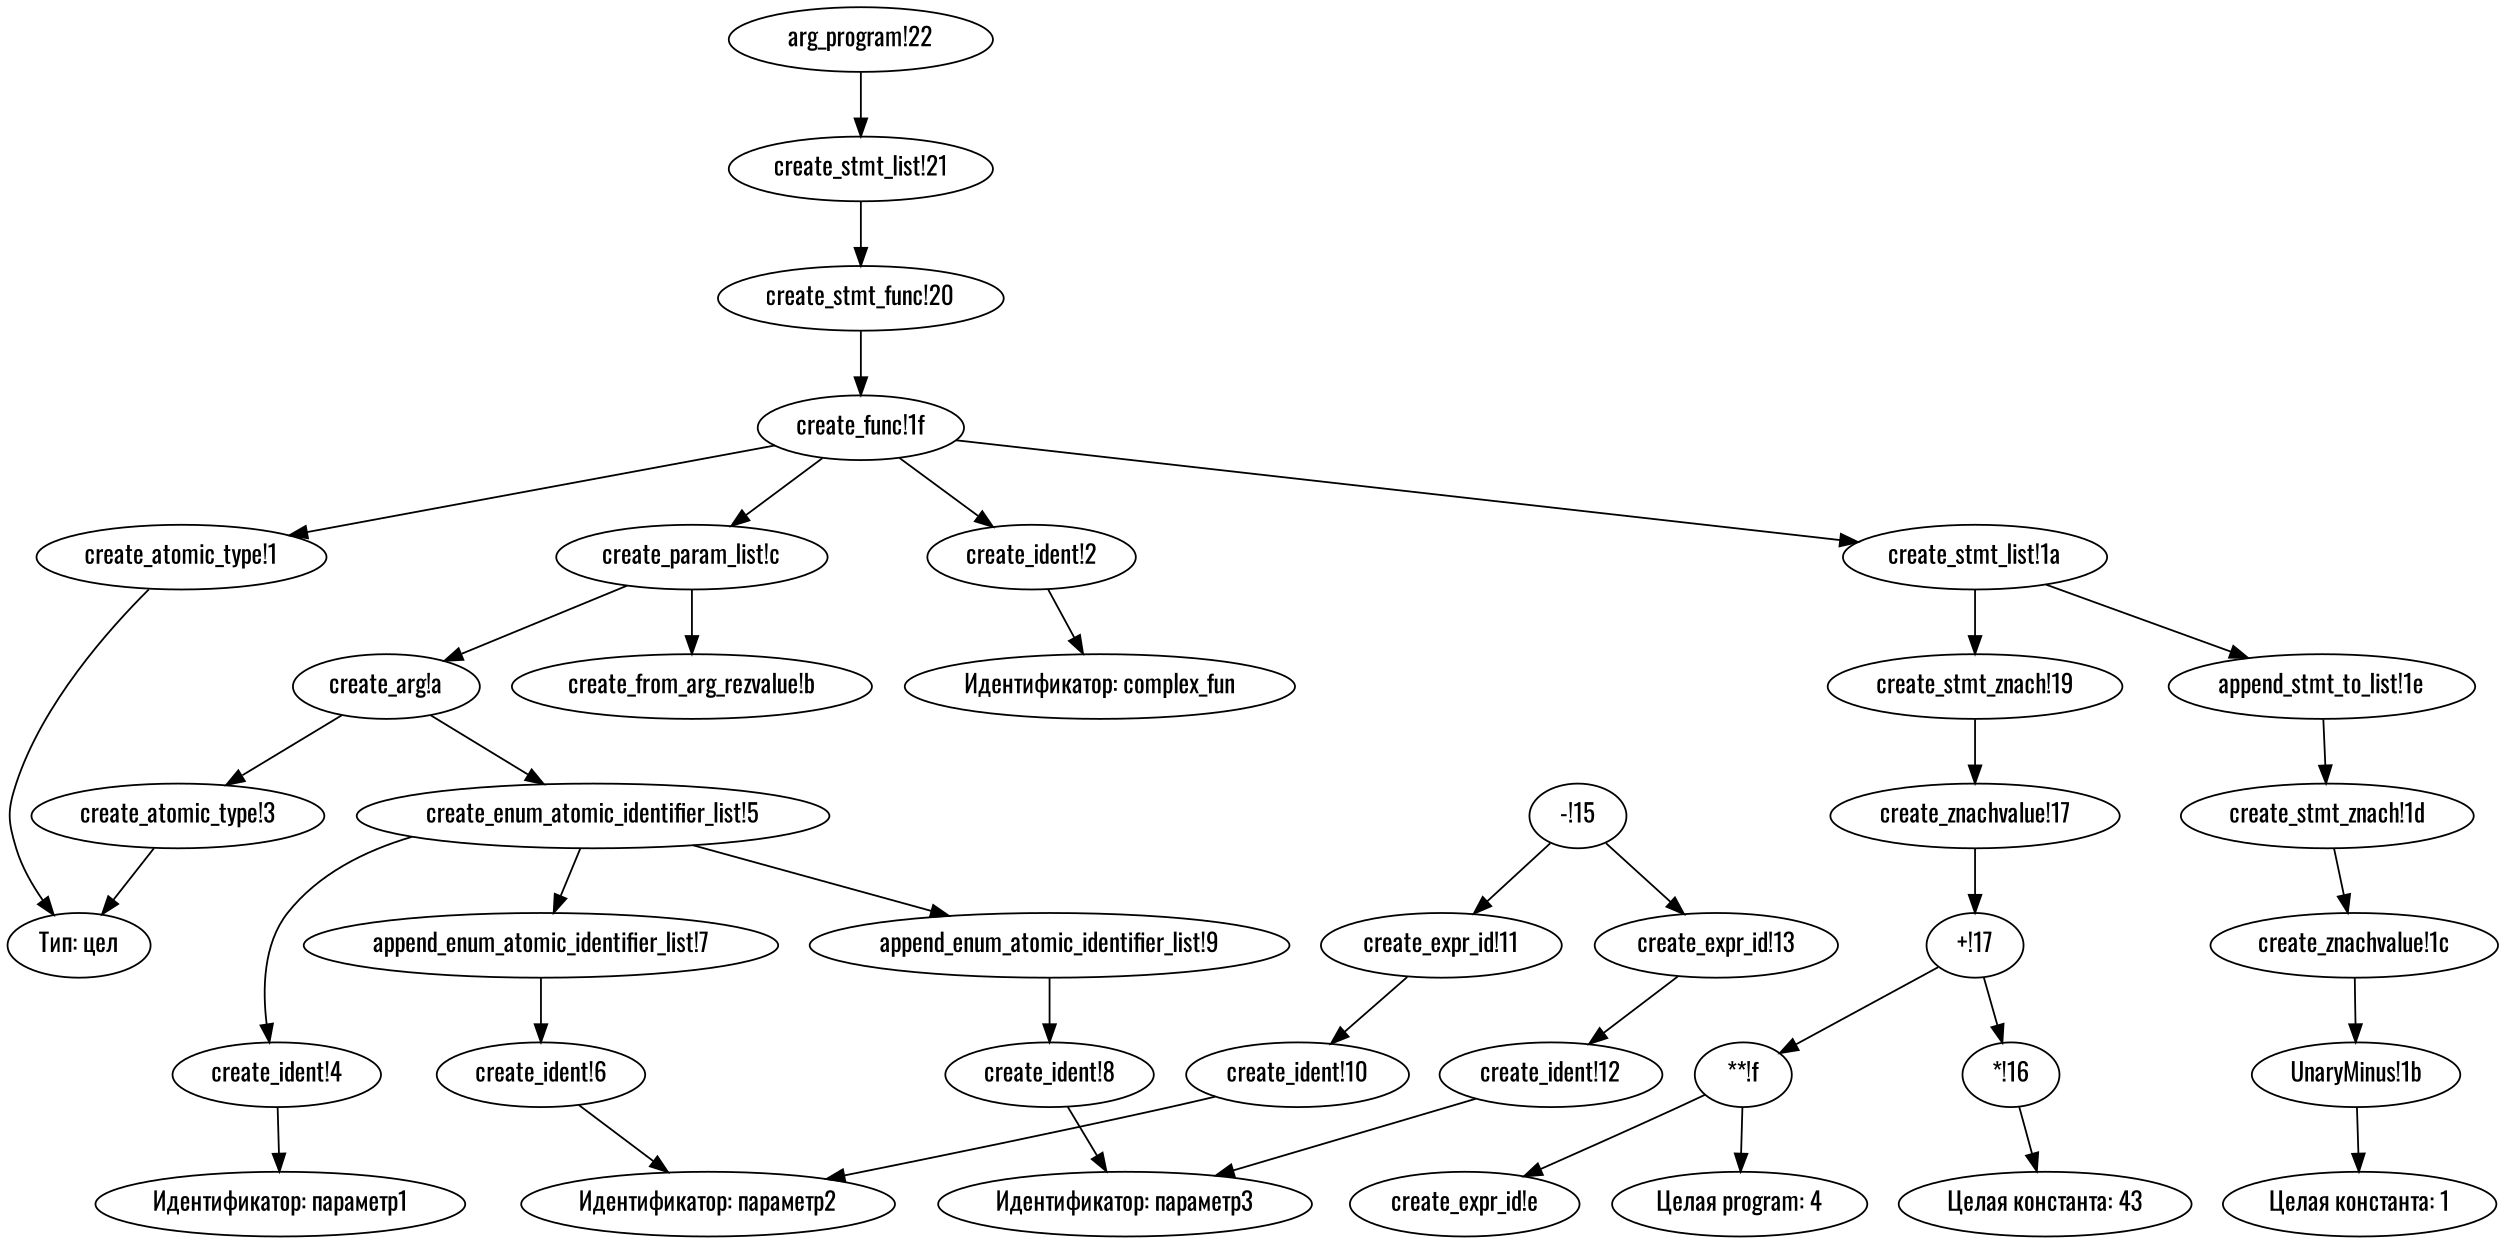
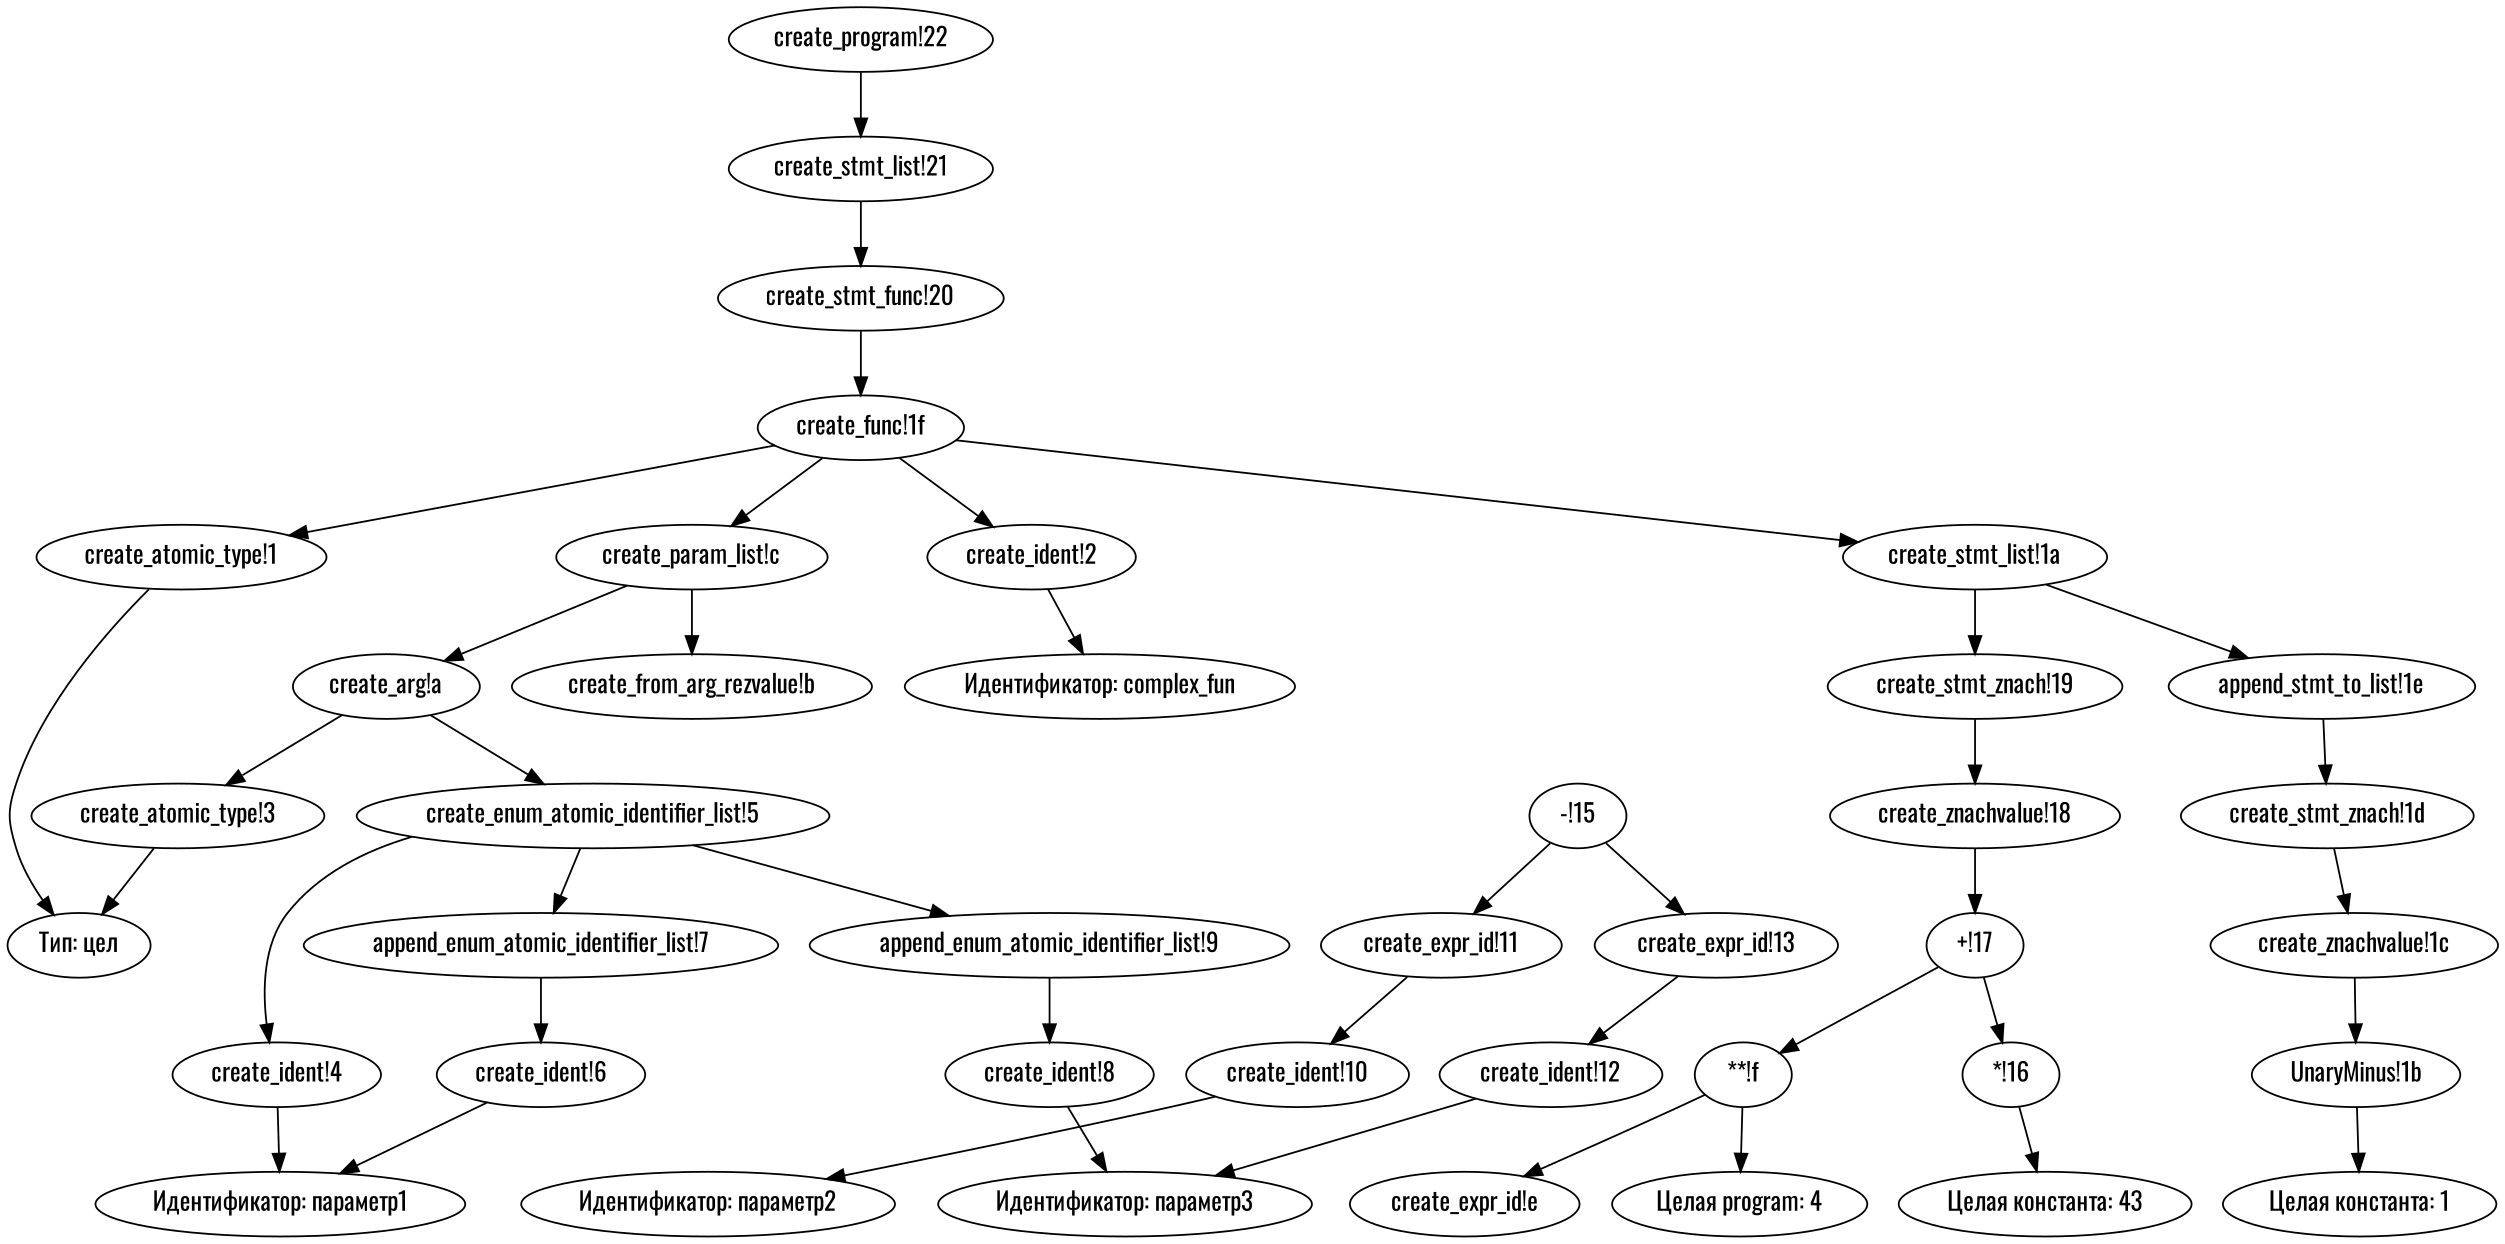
(861, 40) -> (861, 40)
(1975, 816) -> (1975, 816)
(616, 1133) -> (422, 1134)
